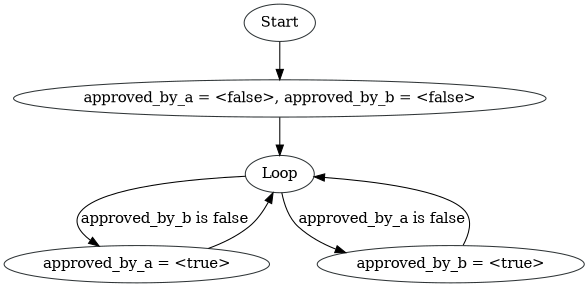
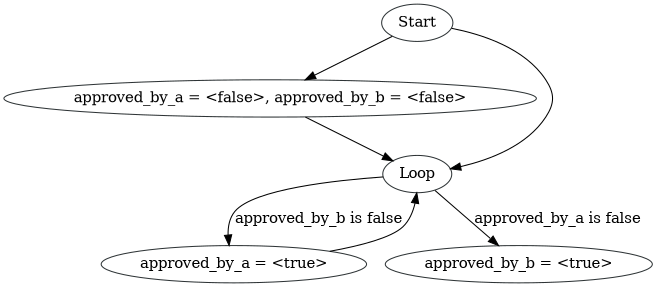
(415, 190) -> (552, 94)
